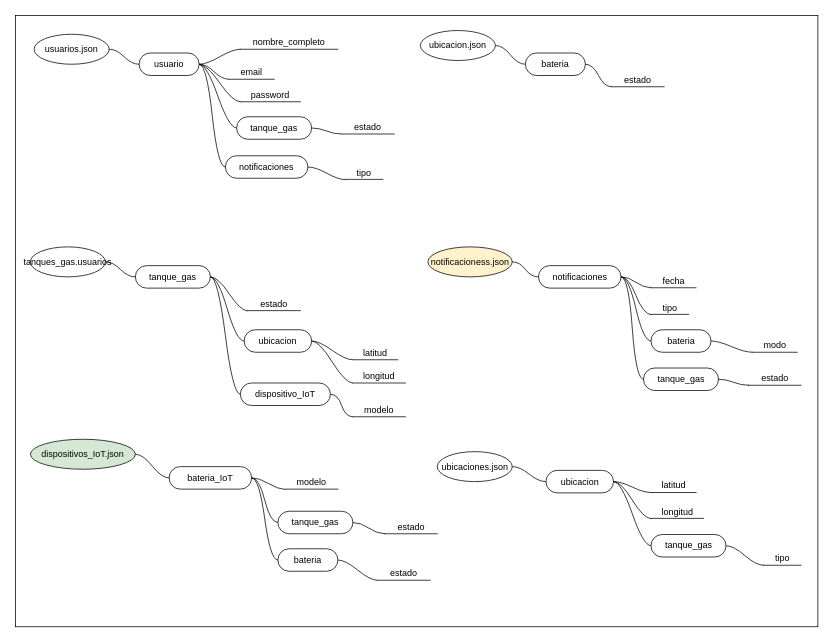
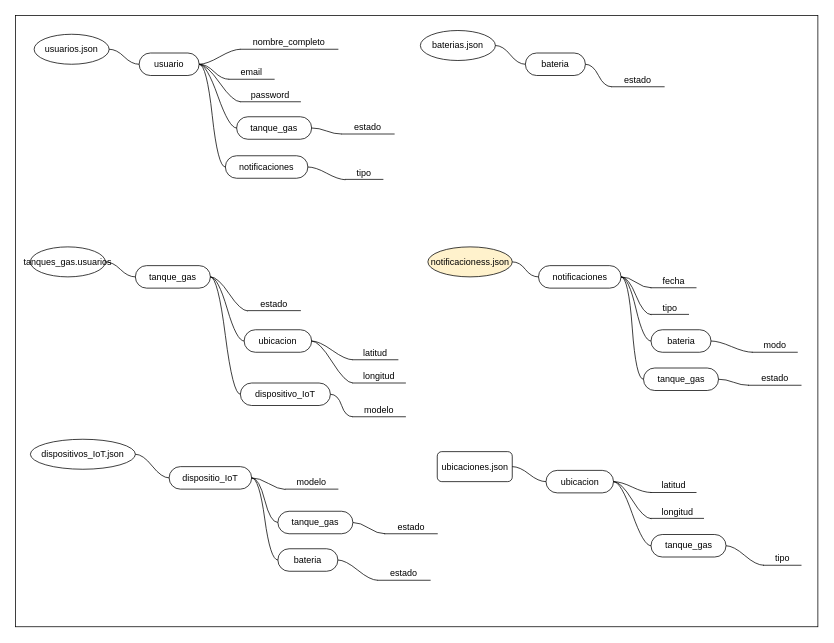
(458, 45) -> (458, 45)
(83, 454) -> (83, 454)
(475, 467) -> (475, 467)
(210, 478) -> (210, 478)
